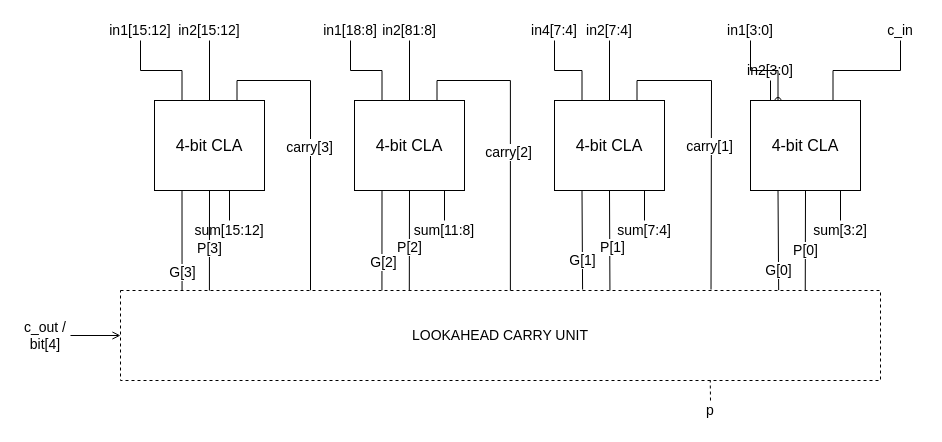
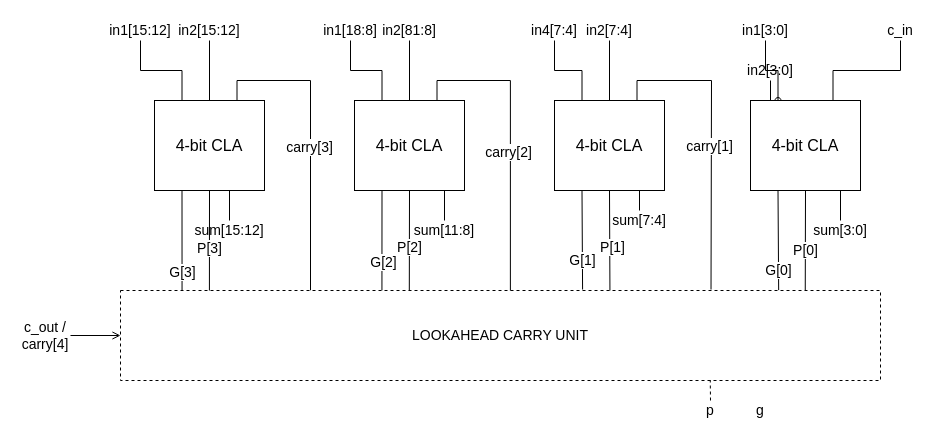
(751, 31) -> (766, 31)
(645, 231) -> (640, 221)
(841, 231) -> (841, 231)
(46, 336) -> (46, 336)
none -> (761, 411)
